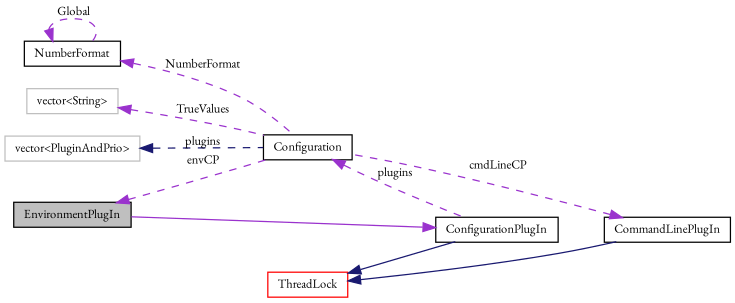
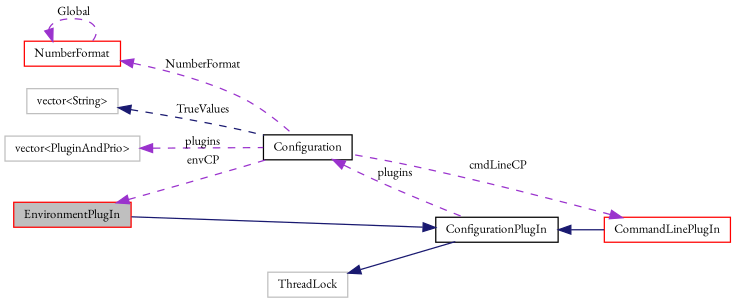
(72, 54) -> (72, 54)
(198, 121) -> (198, 121)
(208, 148) -> (208, 148)
(72, 215) -> (72, 215)
(277, 222) -> (277, 222)
(667, 230) -> (667, 230)
(489, 264) -> (588, 230)
(308, 285) -> (308, 285)
